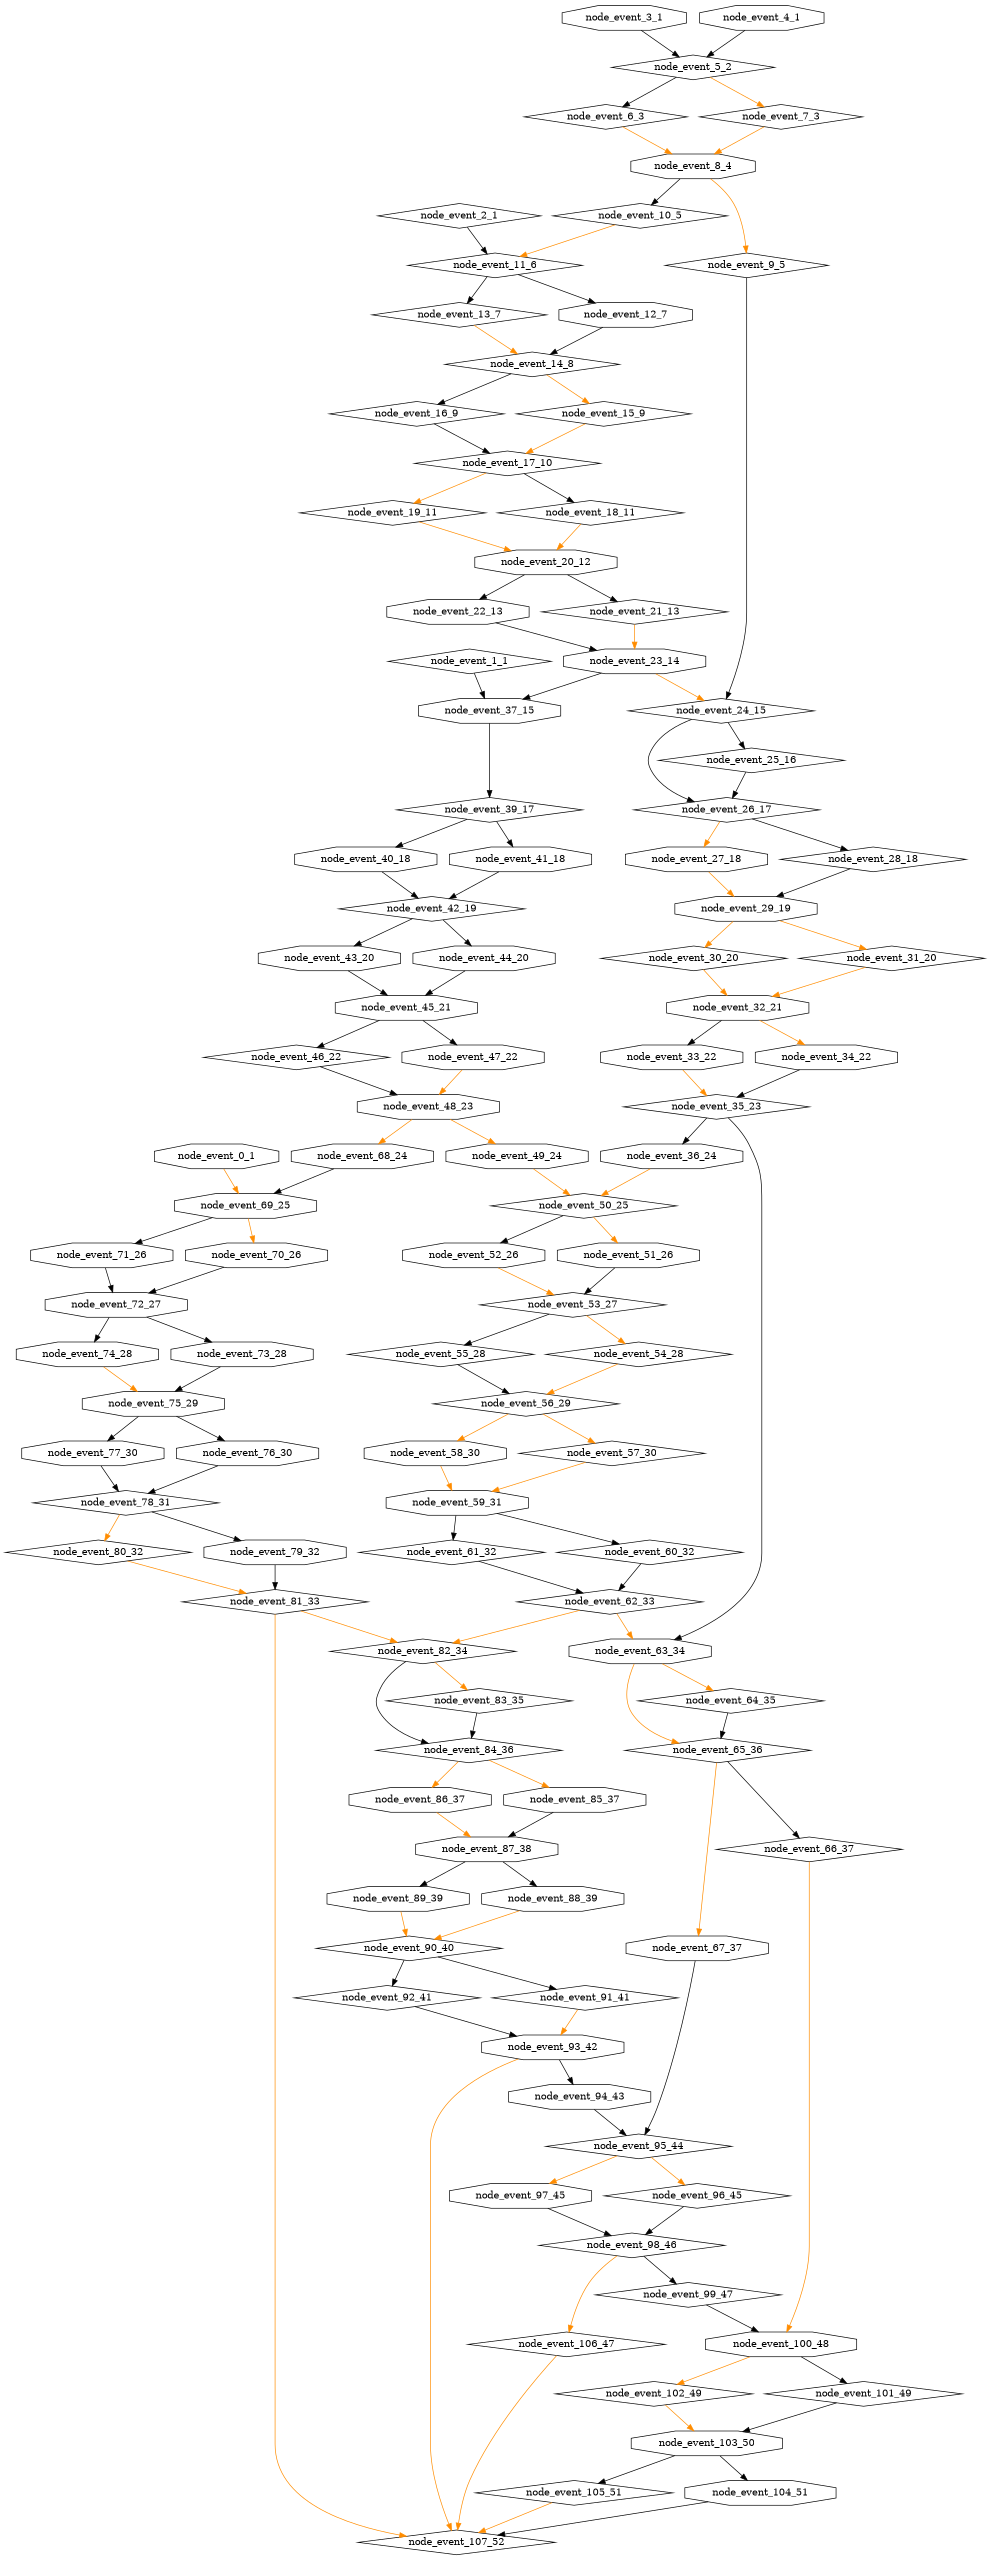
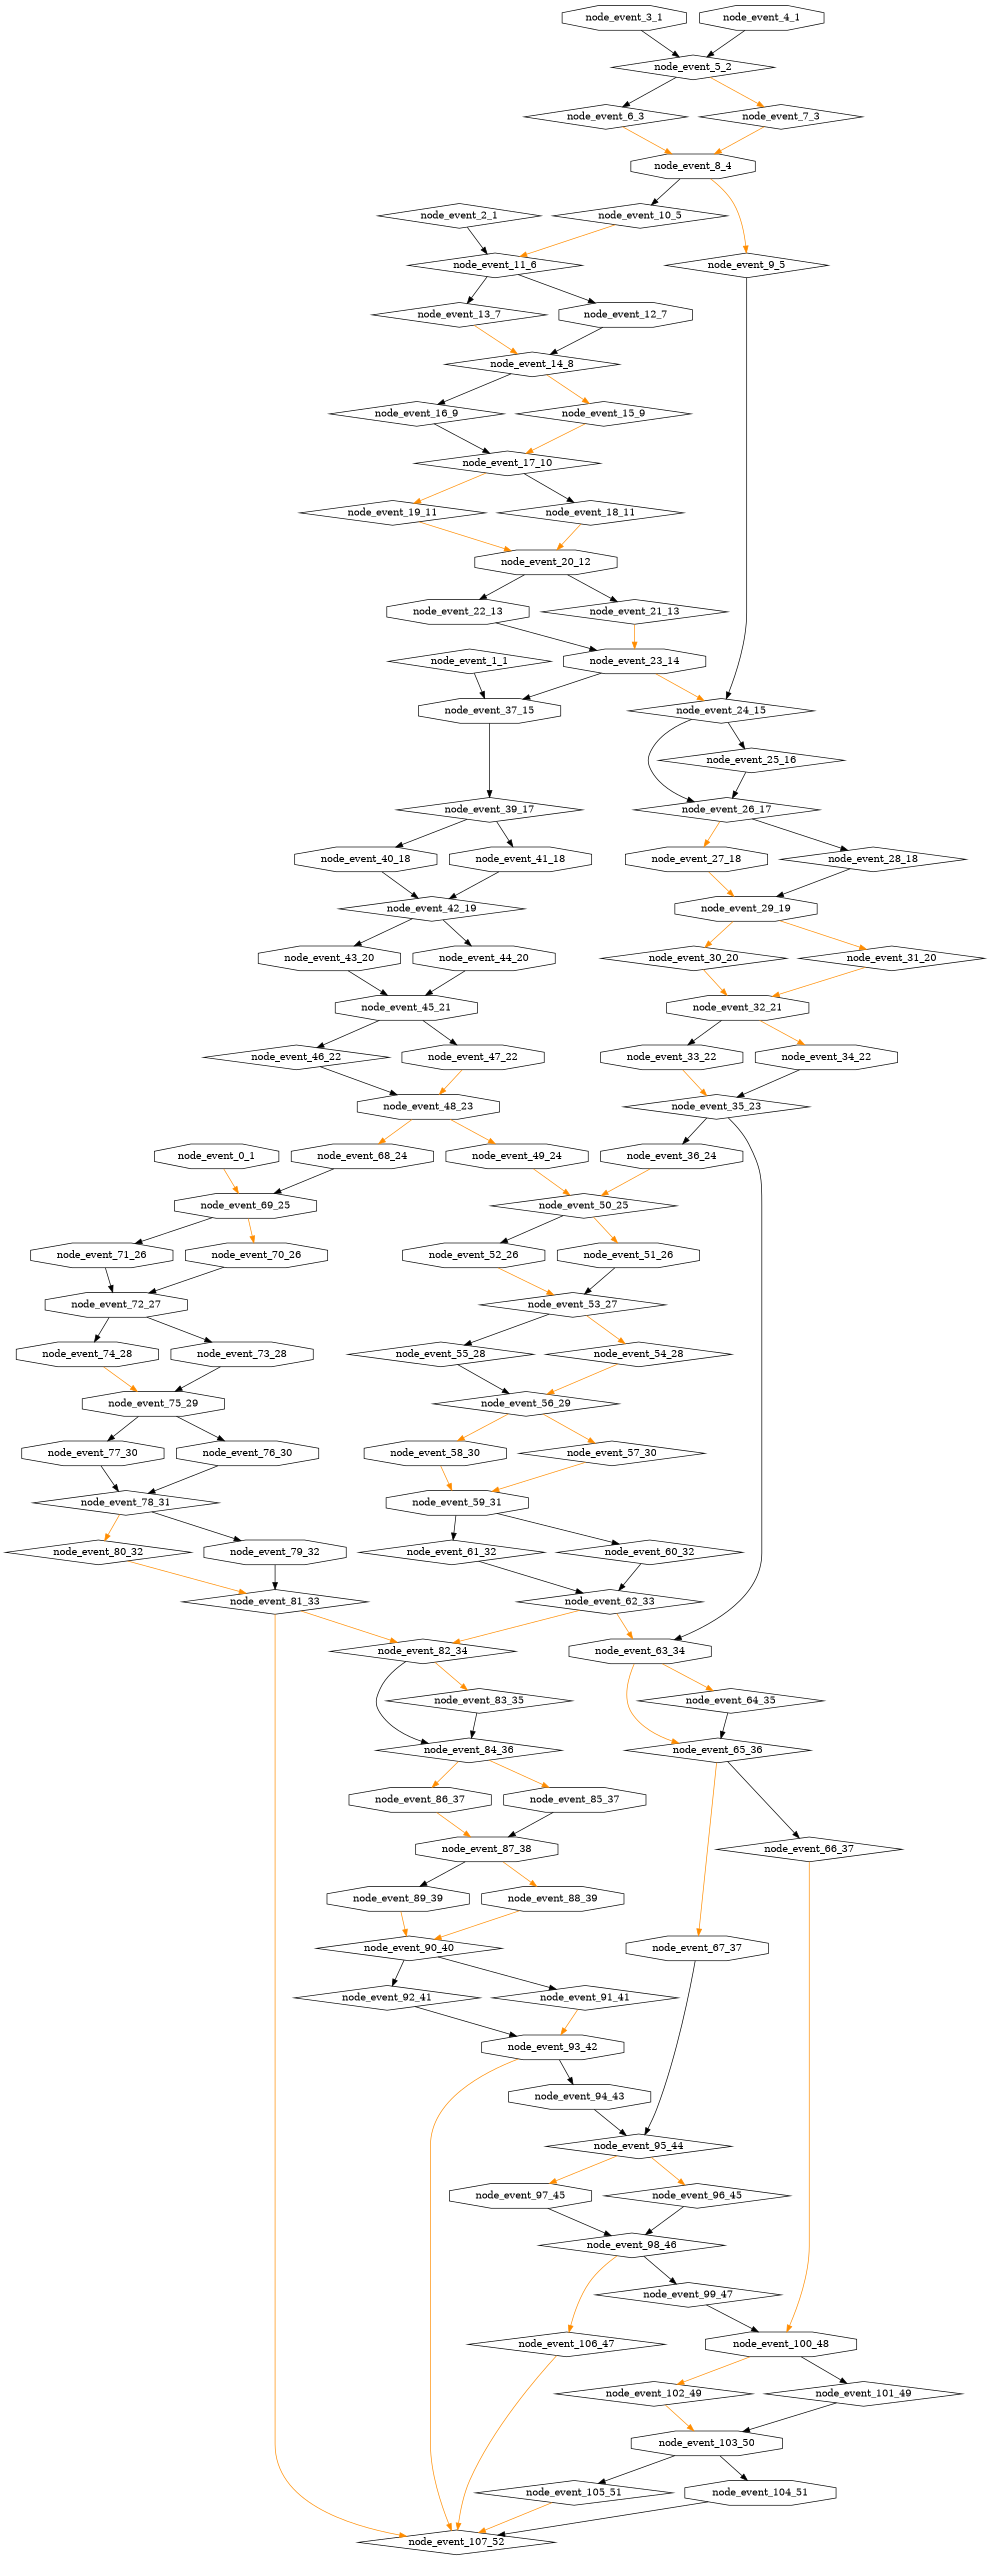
(517, 1872) -> (517, 1872)
